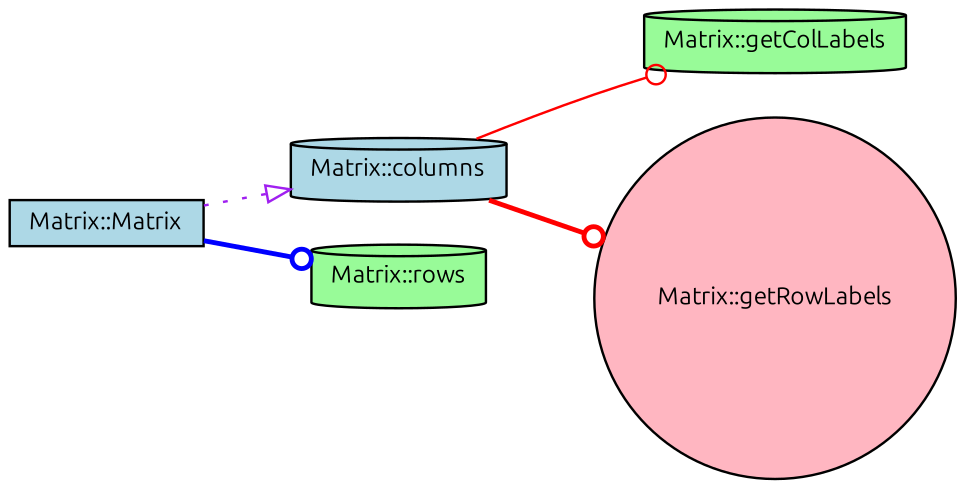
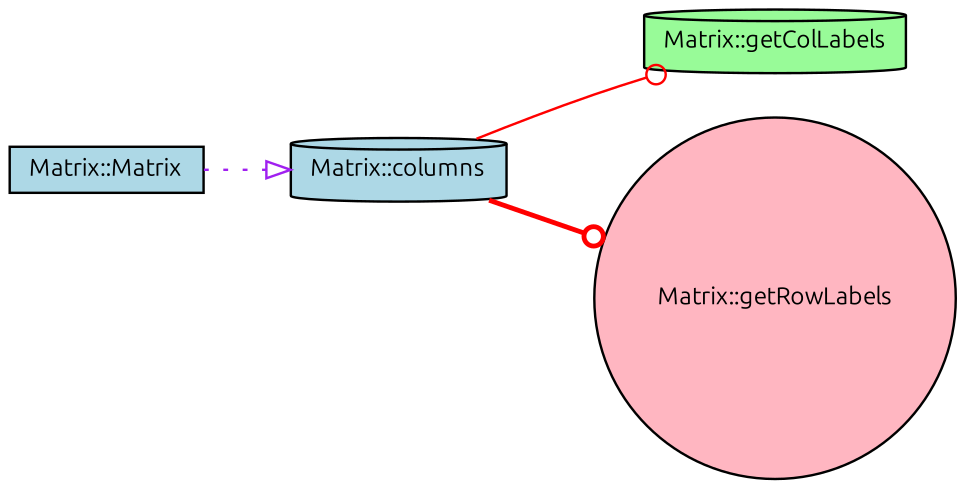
(399, 276) -> none
